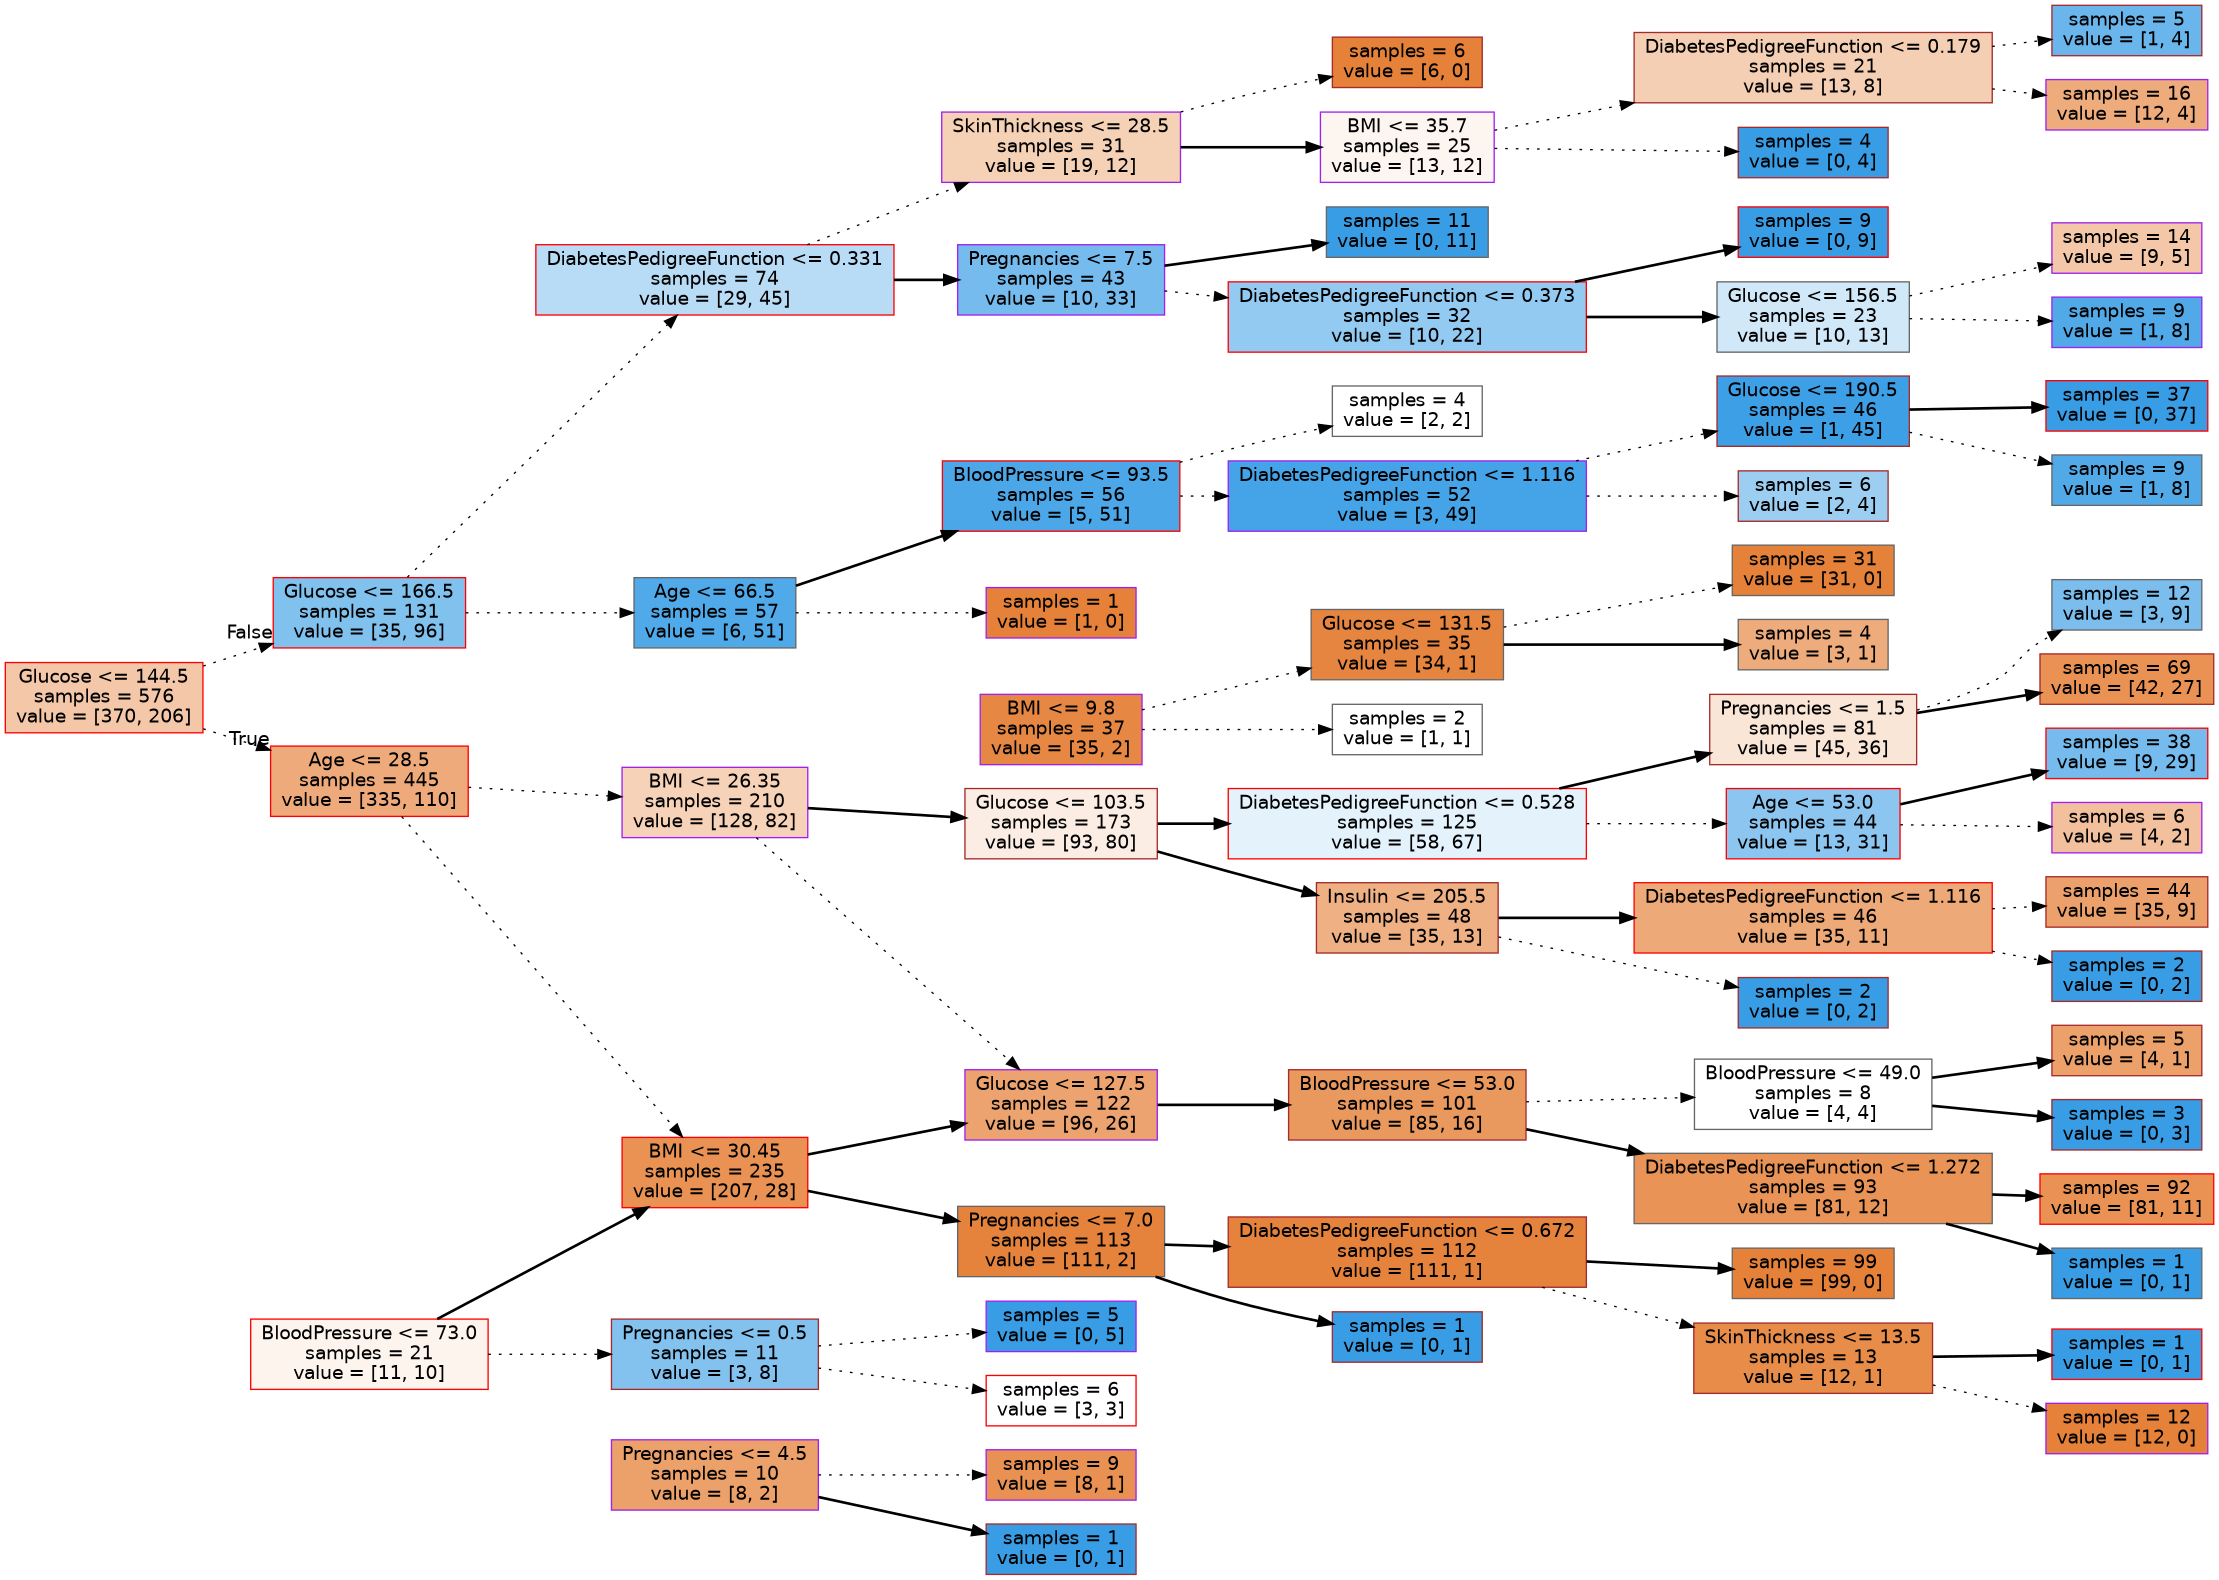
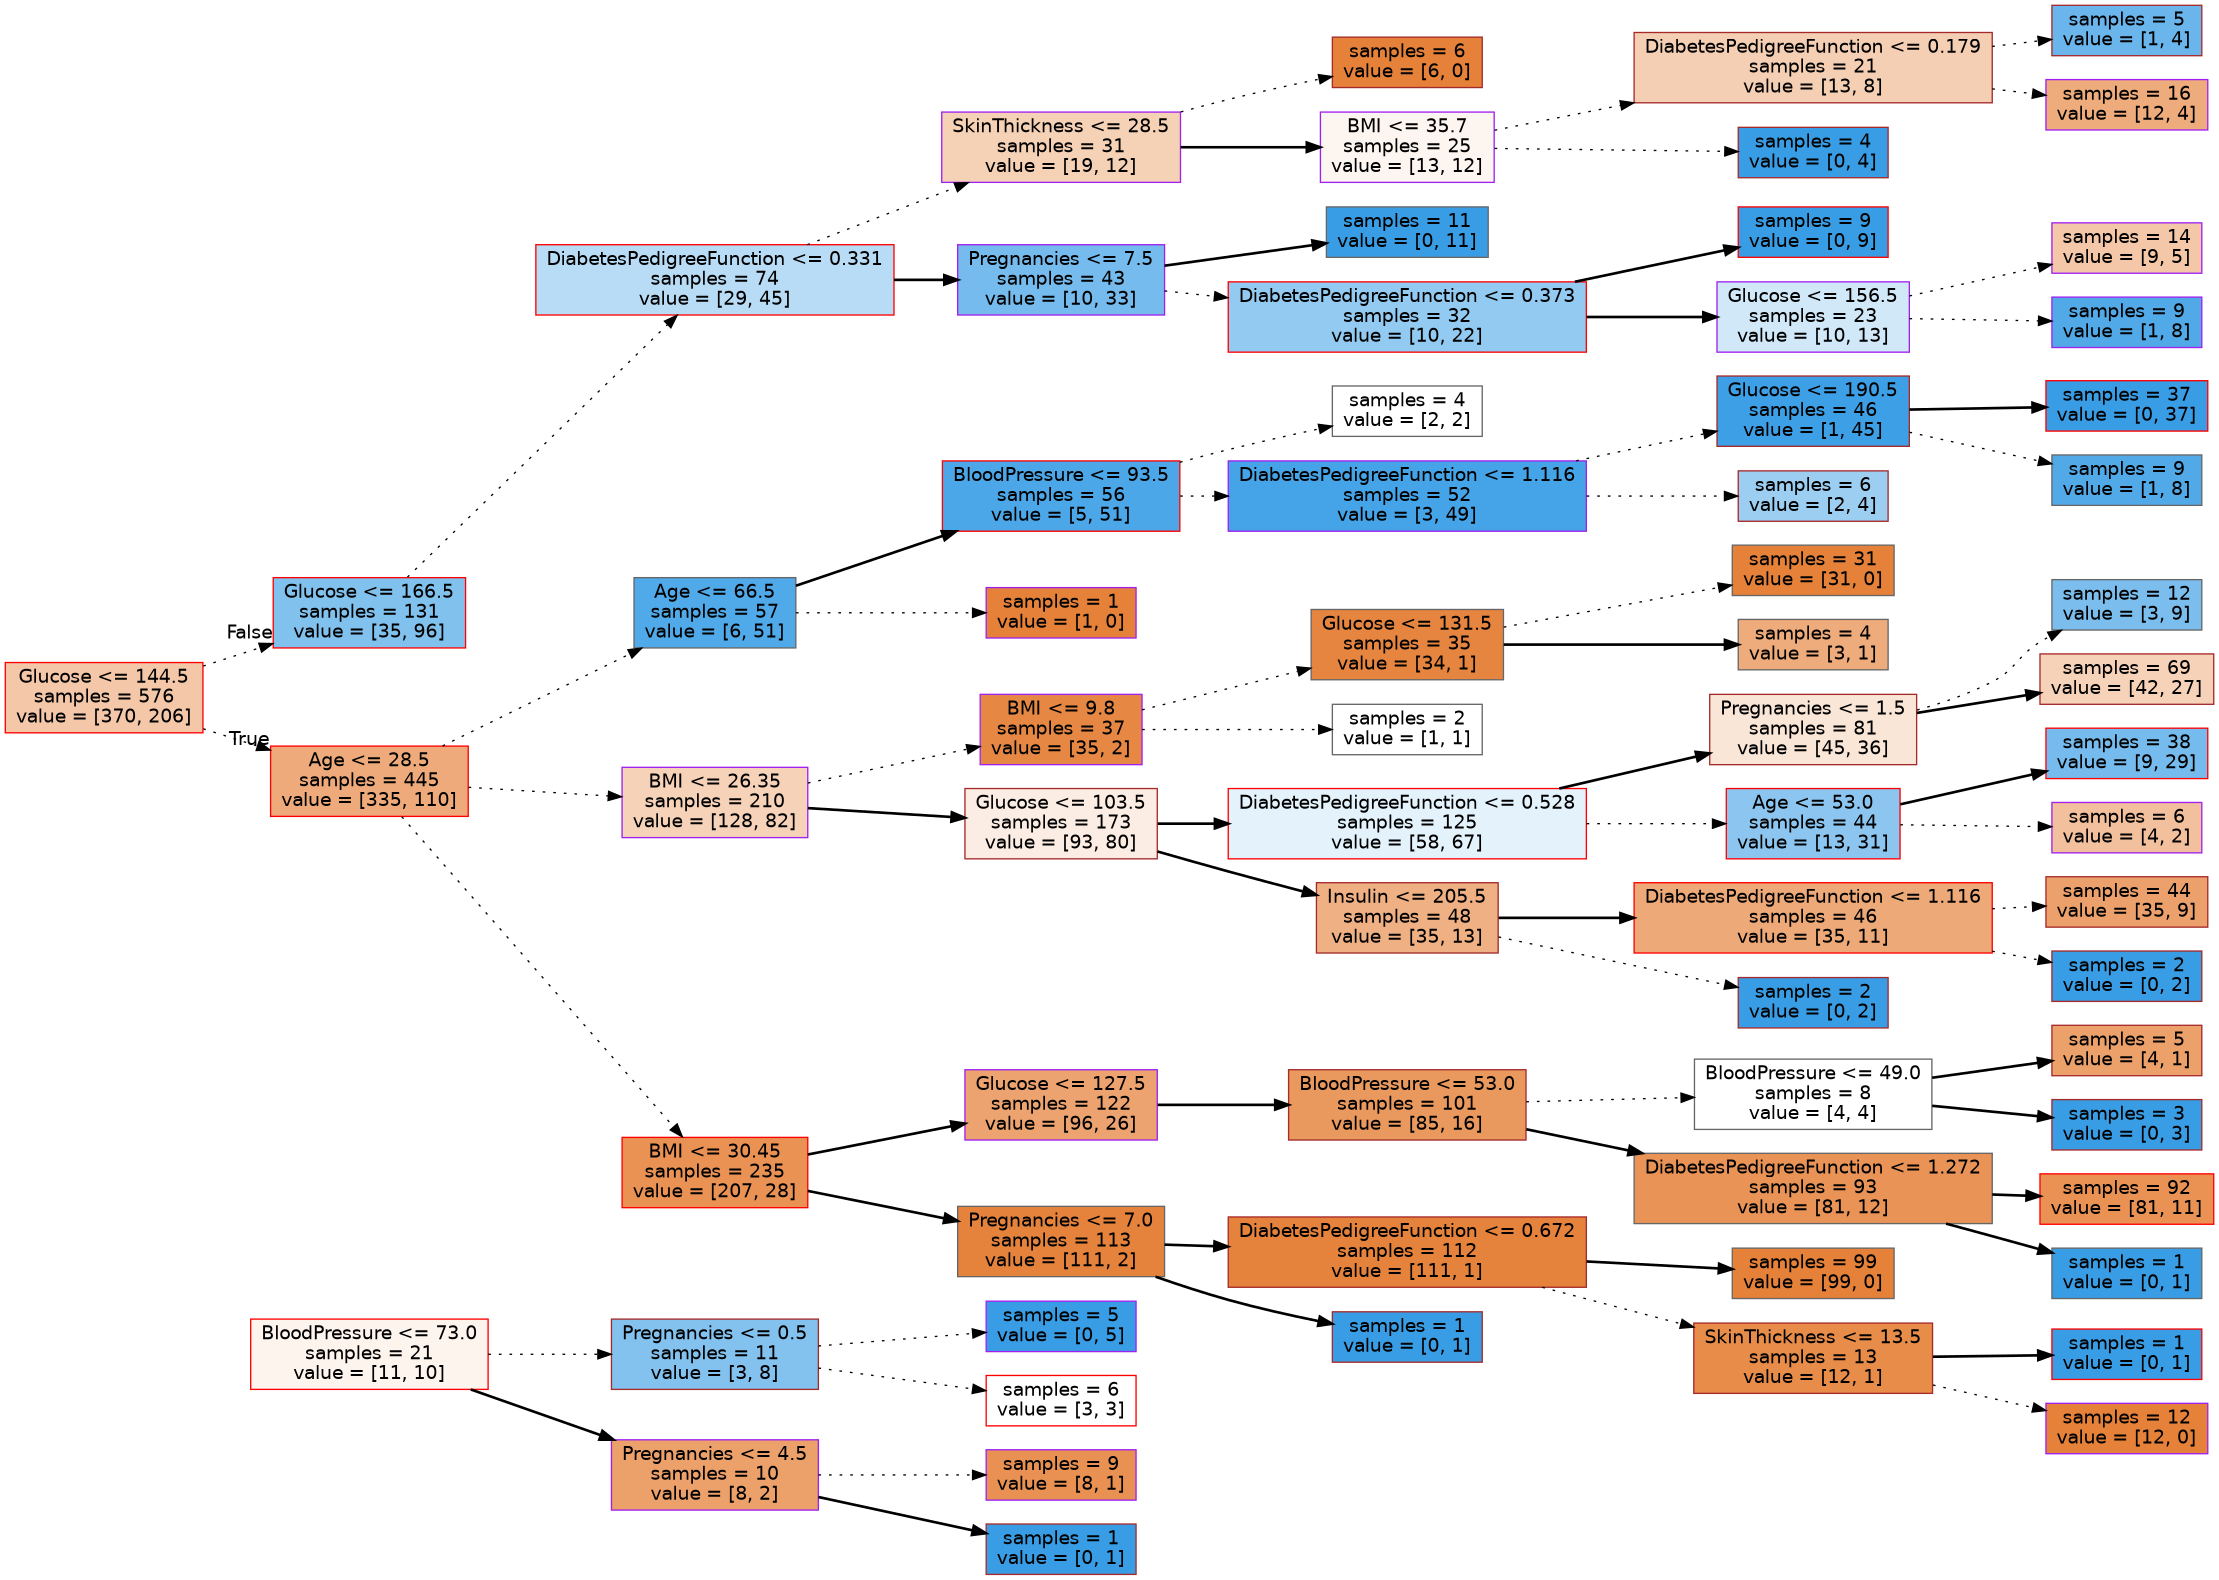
(1813, 317) -> (1813, 317)
(543, 613) -> (536, 700)
(2127, 679) -> (2127, 679)
(883, 949) -> (887, 766)
(536, 1267) -> (536, 1412)
